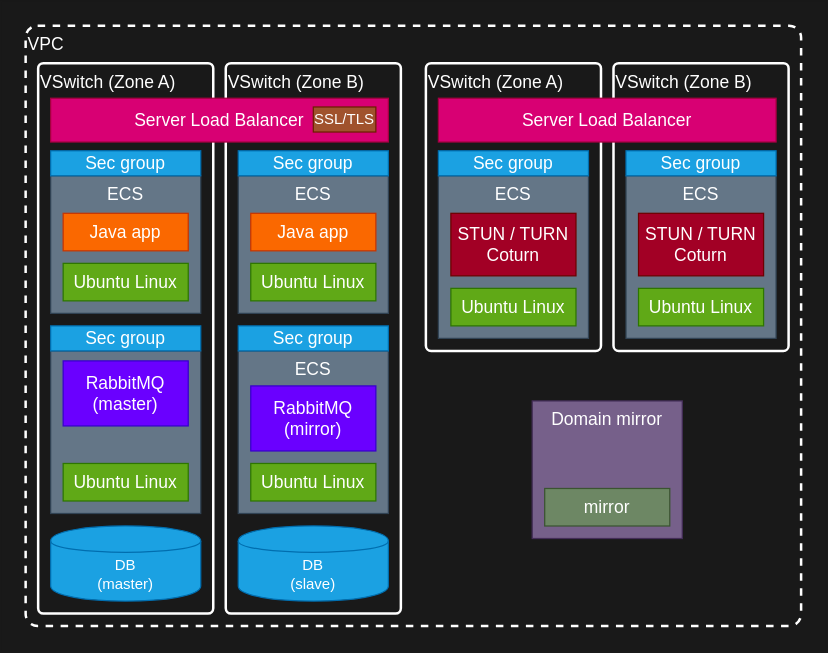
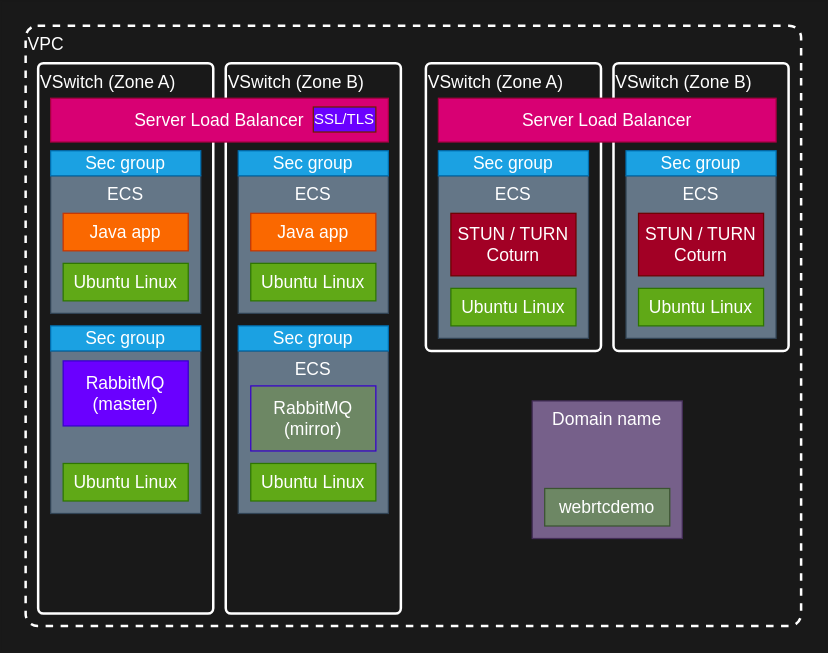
(344, 119) -> (344, 119)
(313, 418) -> (313, 418)
(607, 420) -> (607, 420)
(607, 507) -> (607, 507)
(126, 563) -> none
(313, 563) -> none
